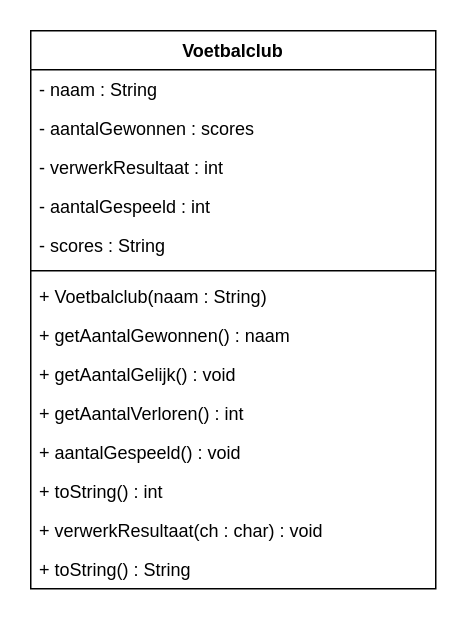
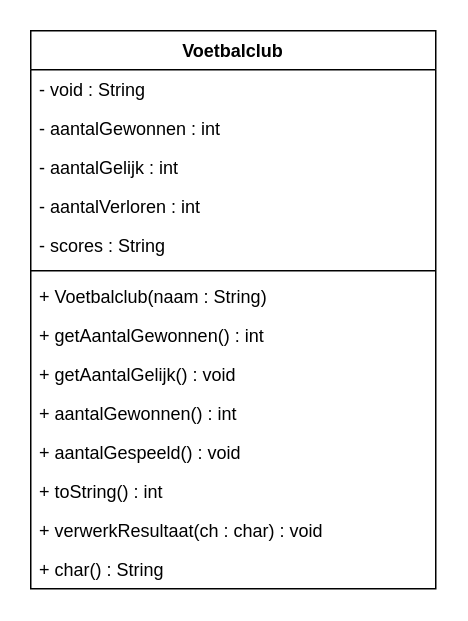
(103, 90) -> (101, 90)
(153, 129) -> (136, 129)
(146, 168) -> (121, 168)
(134, 207) -> (134, 207)
(168, 336) -> (161, 336)
(159, 414) -> (146, 414)
(131, 570) -> (113, 570)
